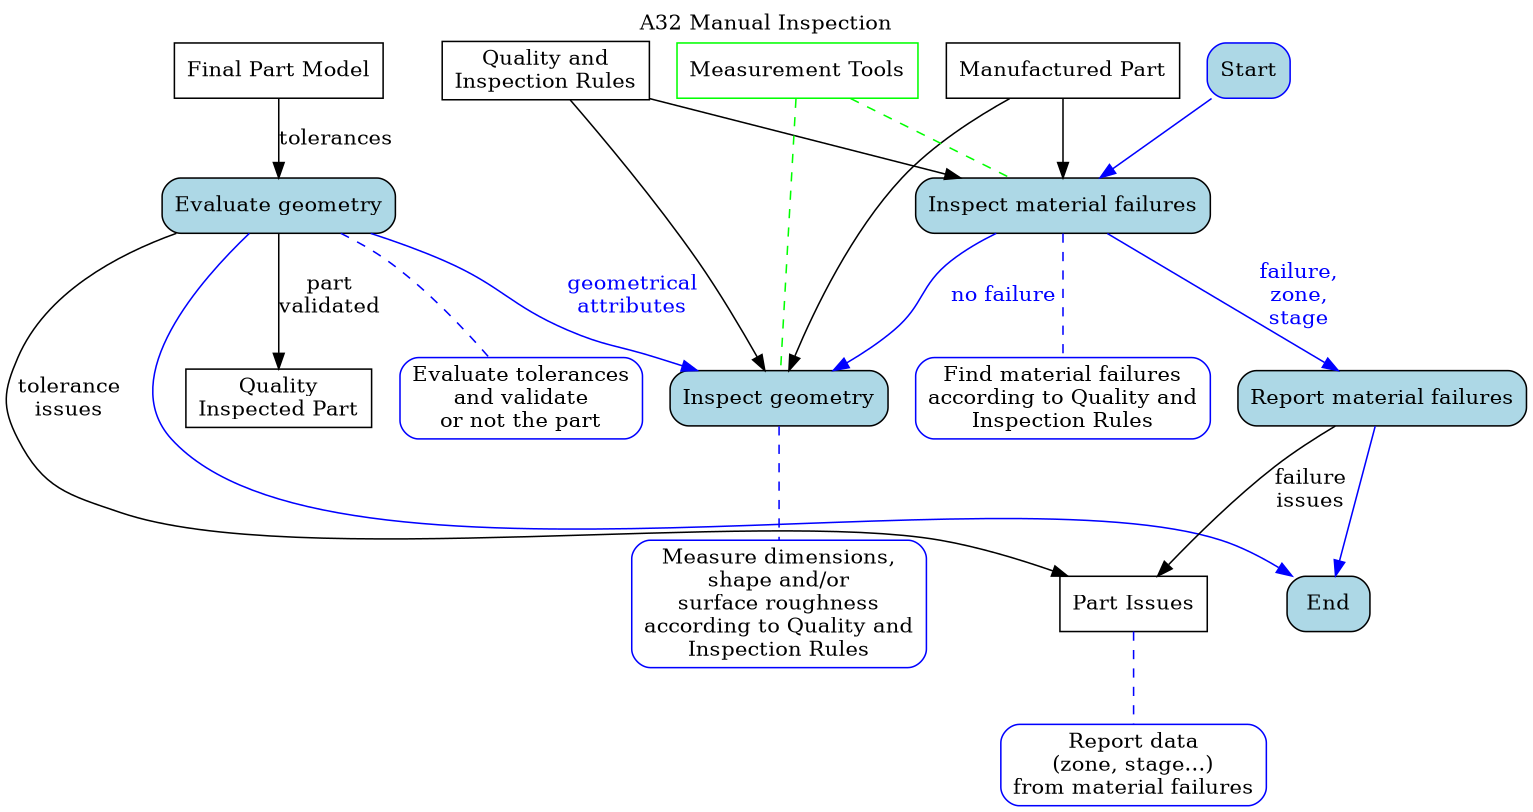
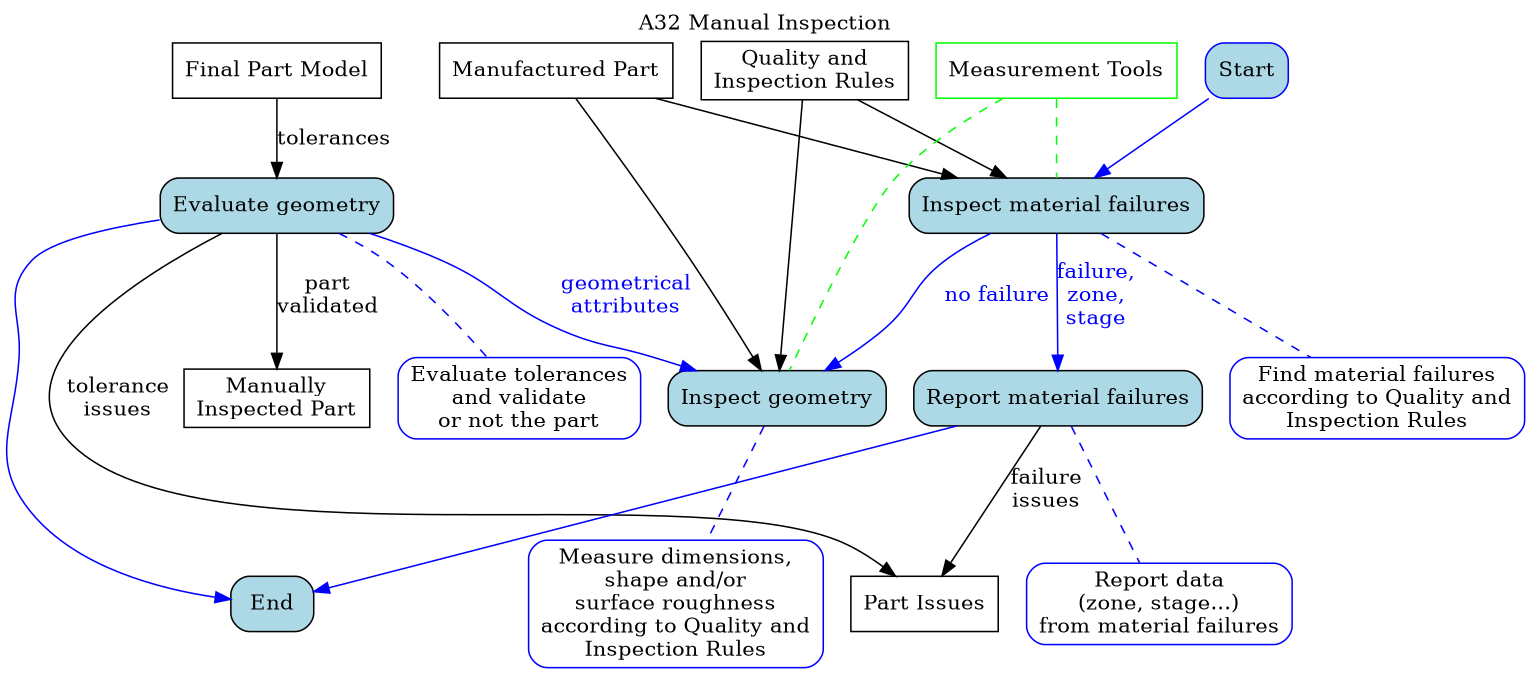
(279, 398) -> (277, 398)
(1134, 678) -> (1105, 494)
